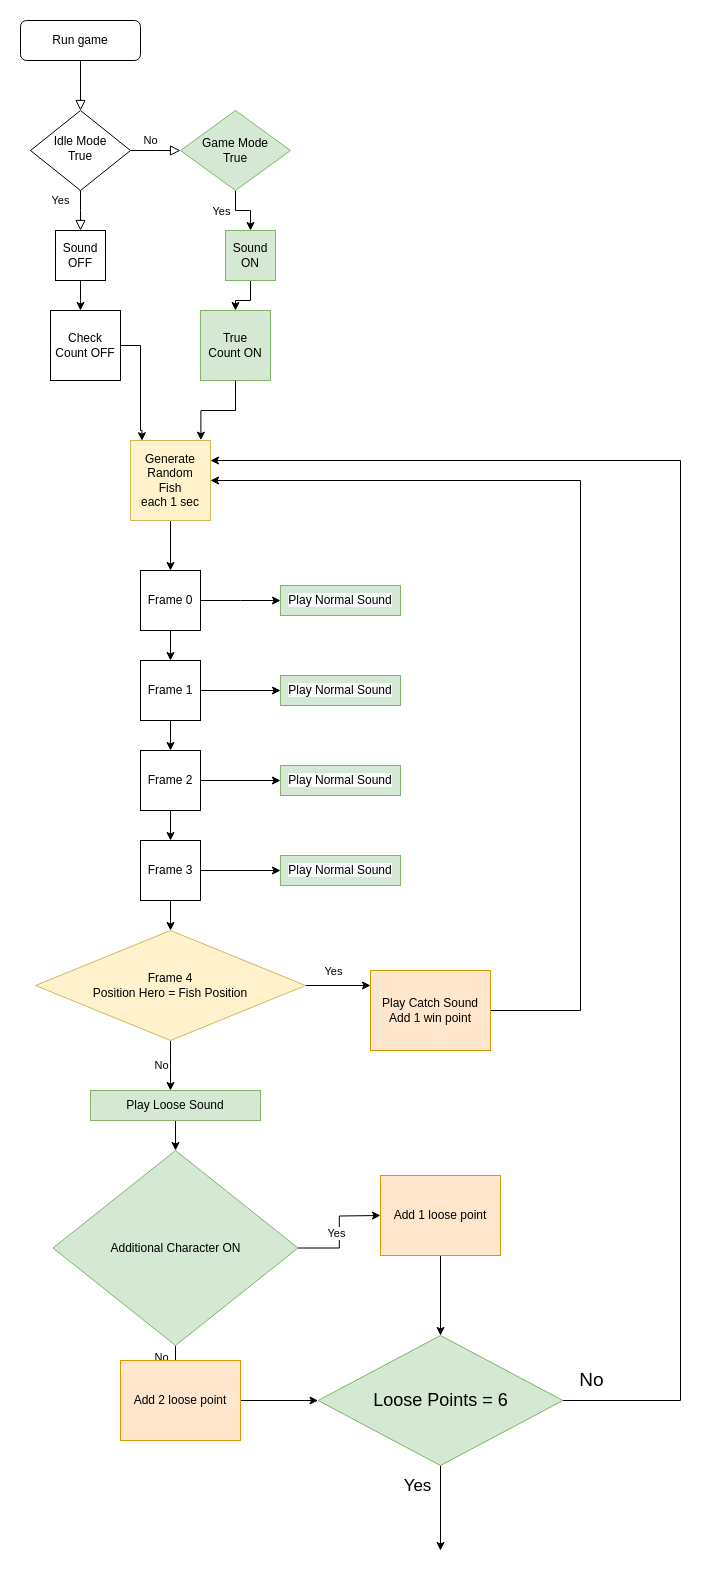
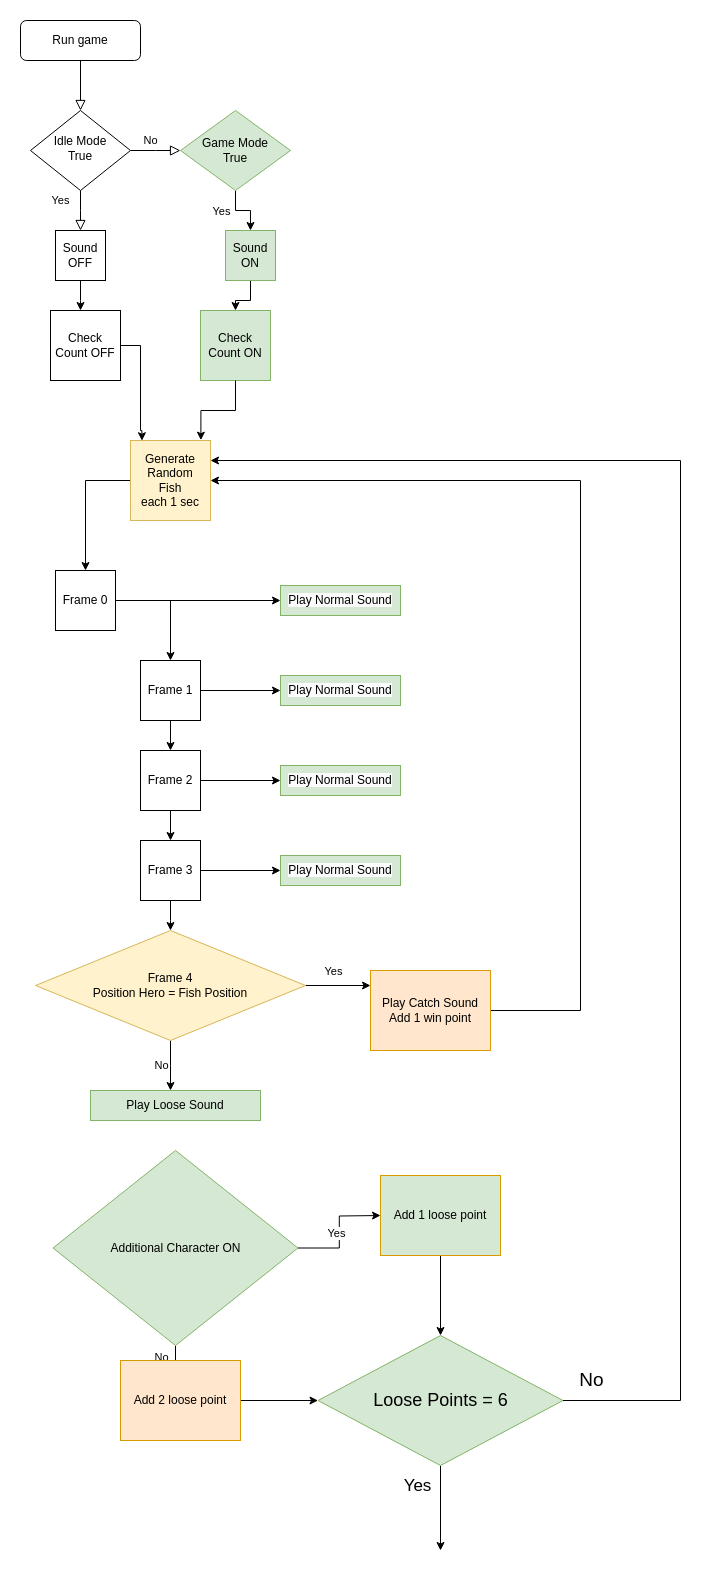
(236, 346) -> (236, 346)
(171, 601) -> (86, 601)
(176, 1140) -> none
(441, 1216) -> (441, 1216)
